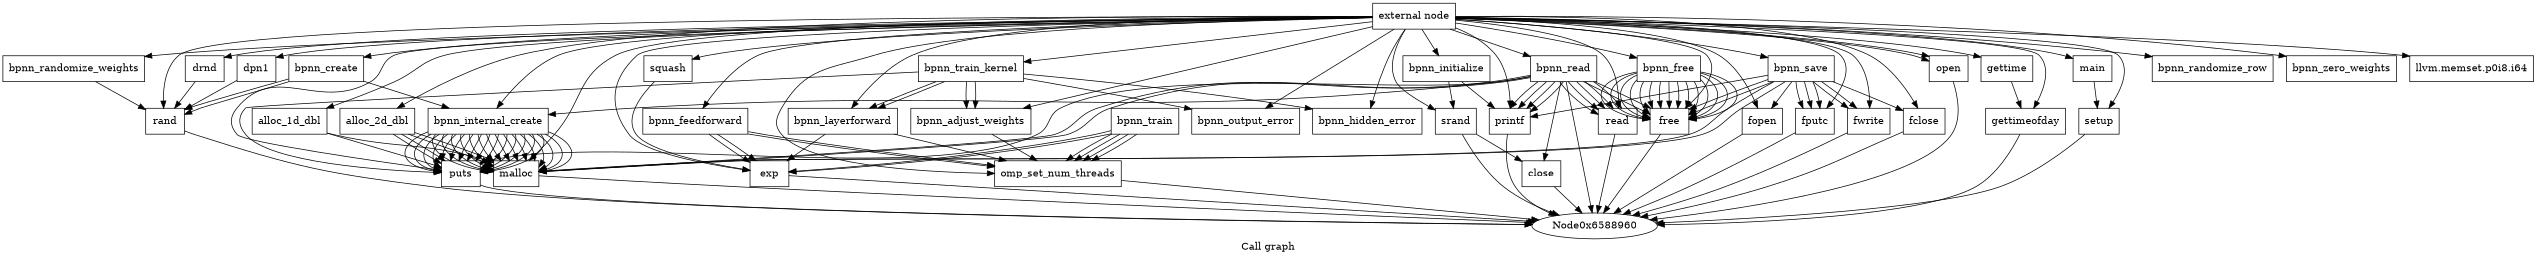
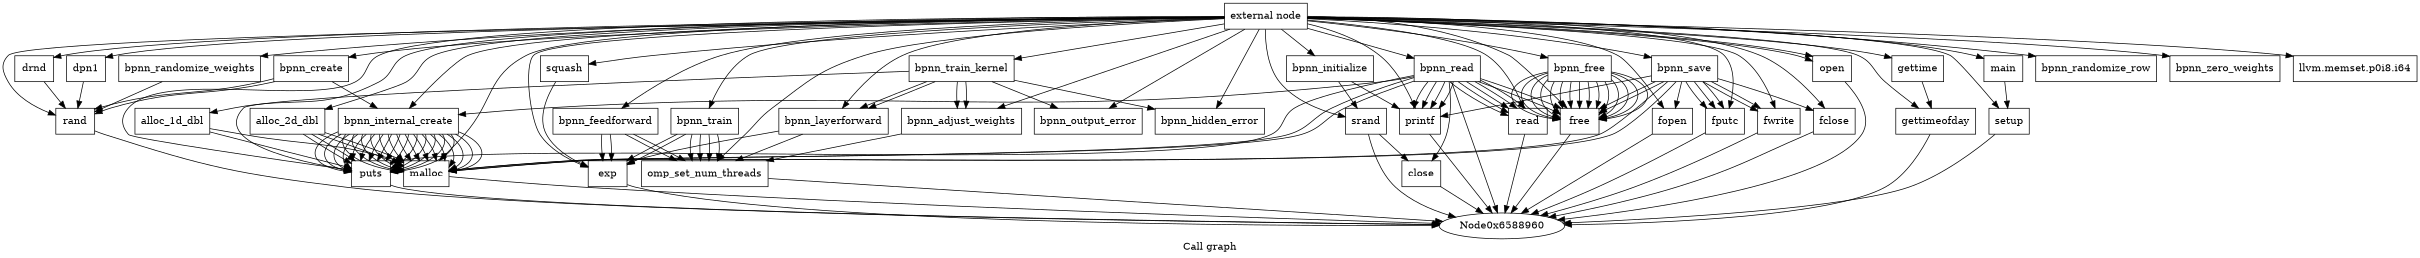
none -> (956, 29)
